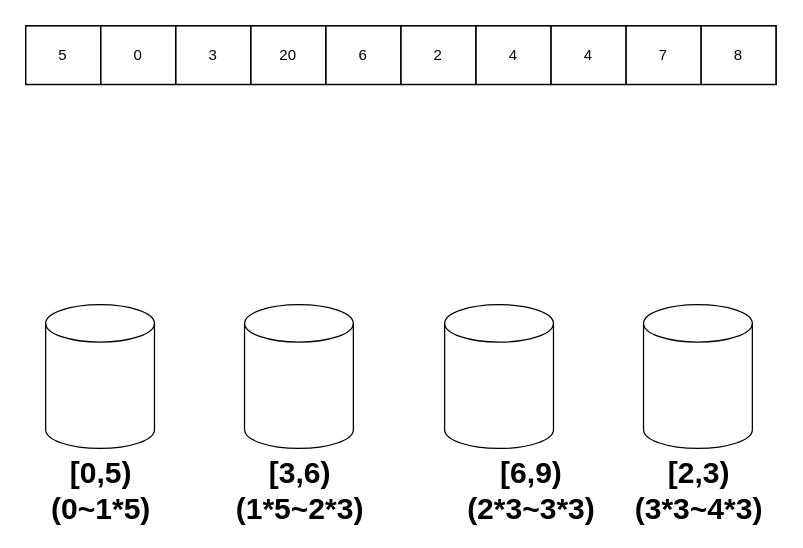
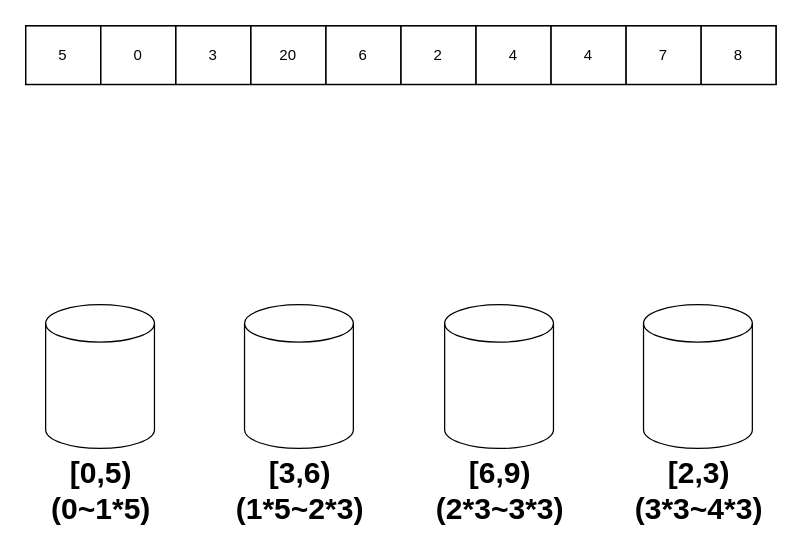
(530, 490) -> (499, 490)
